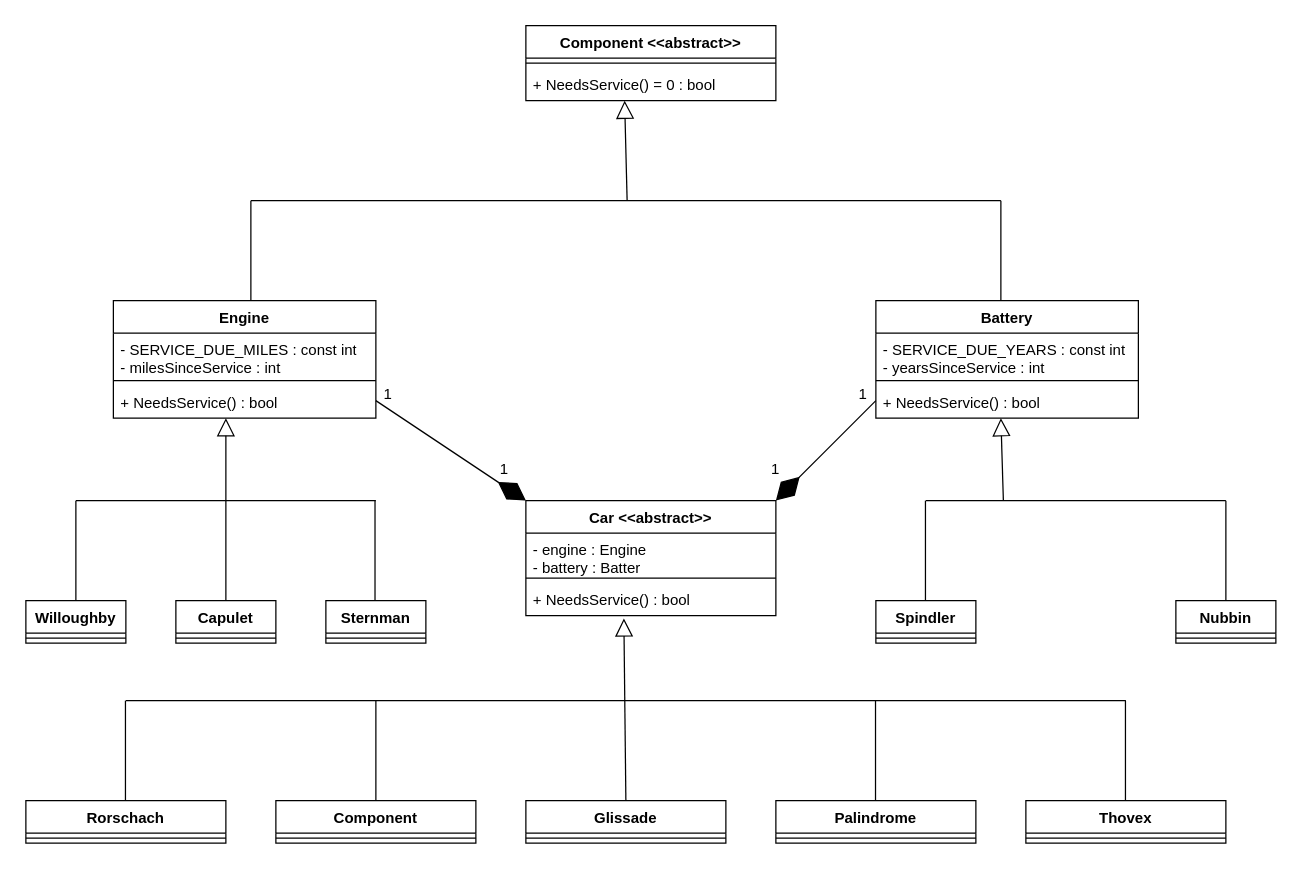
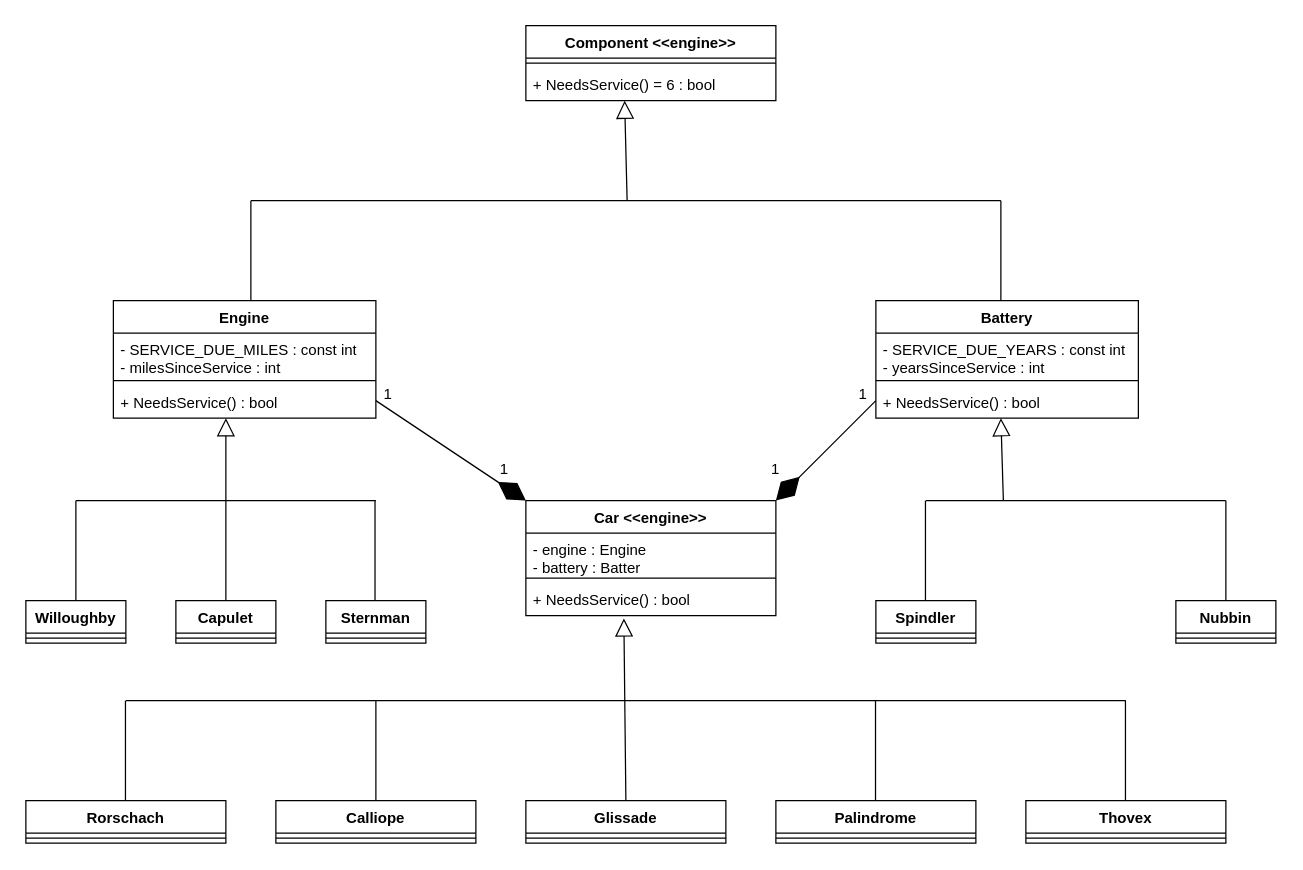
(651, 43) -> (651, 43)
(631, 86) -> (631, 86)
(651, 518) -> (651, 518)
(376, 818) -> (376, 818)
